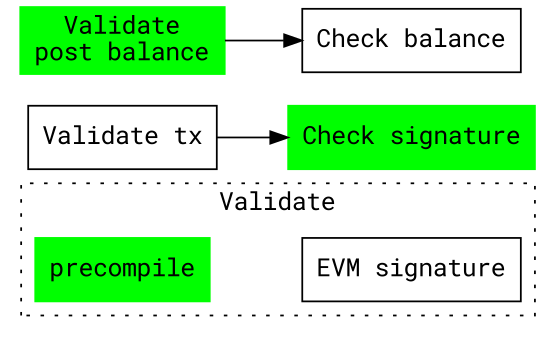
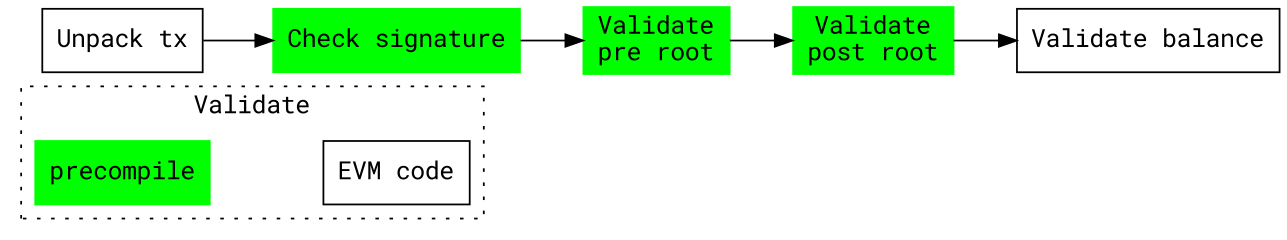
(122, 41) -> (873, 41)
(412, 41) -> (1148, 41)
none -> (657, 41)
(122, 137) -> (122, 41)
(412, 270) -> (397, 173)
